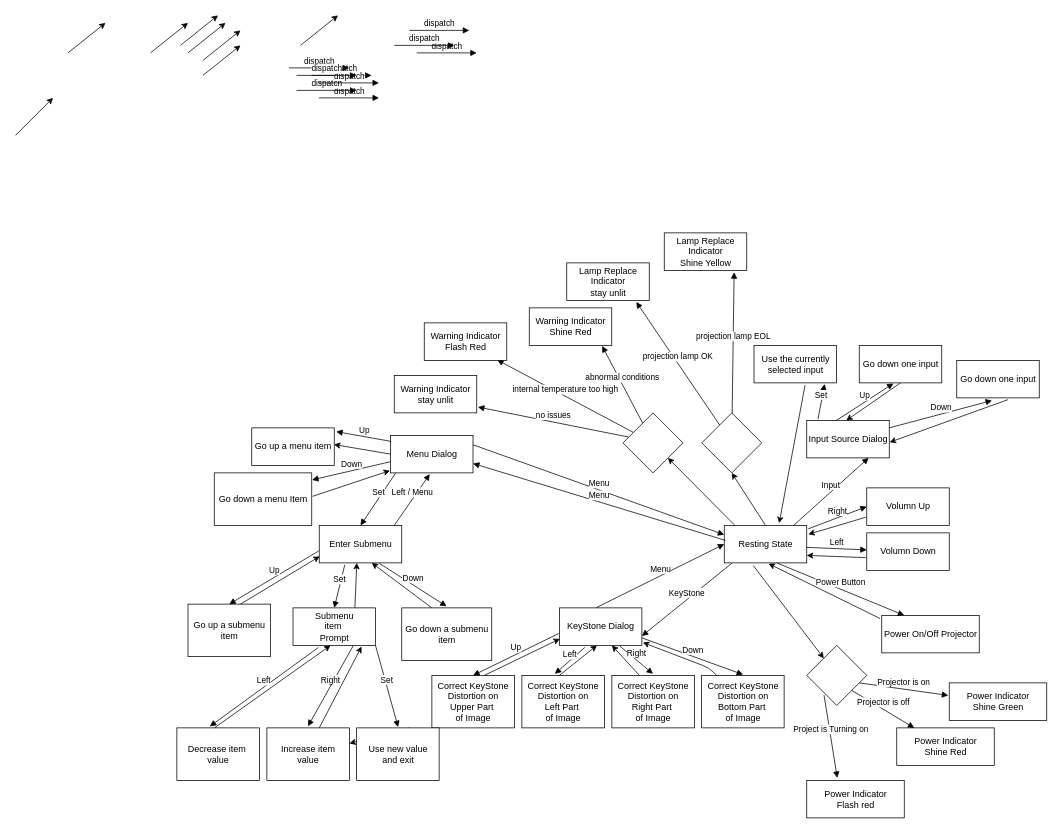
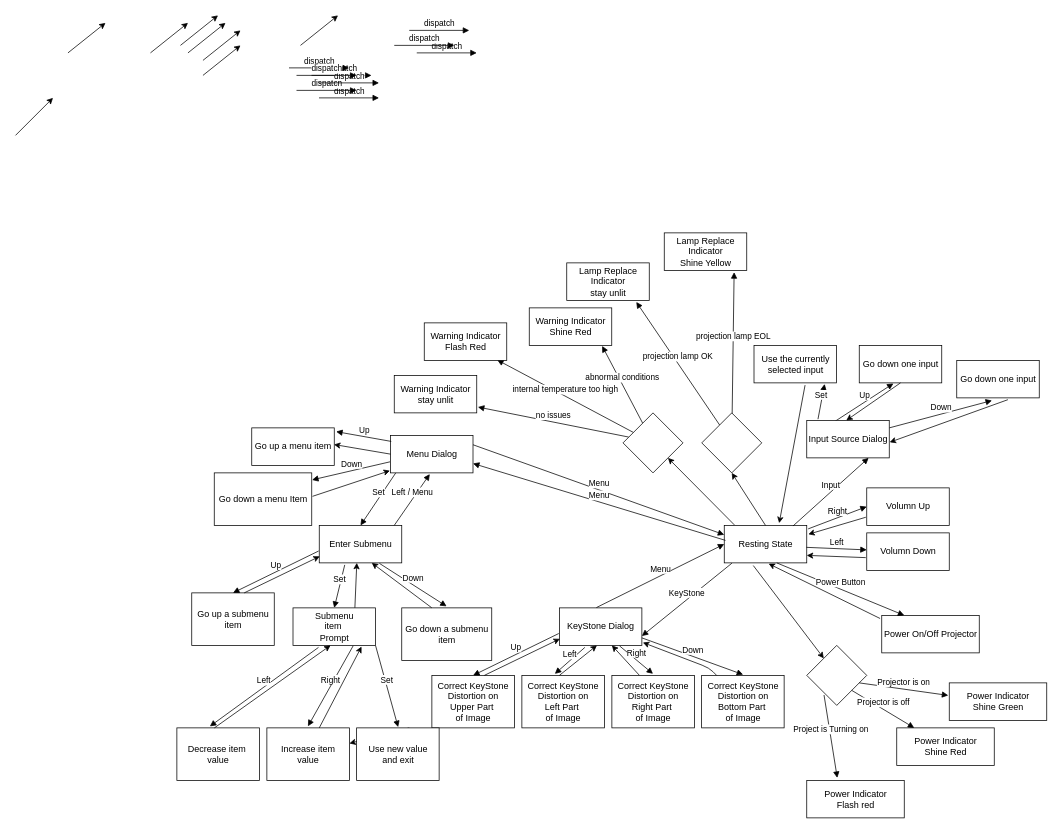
(229, 630) -> (233, 619)
